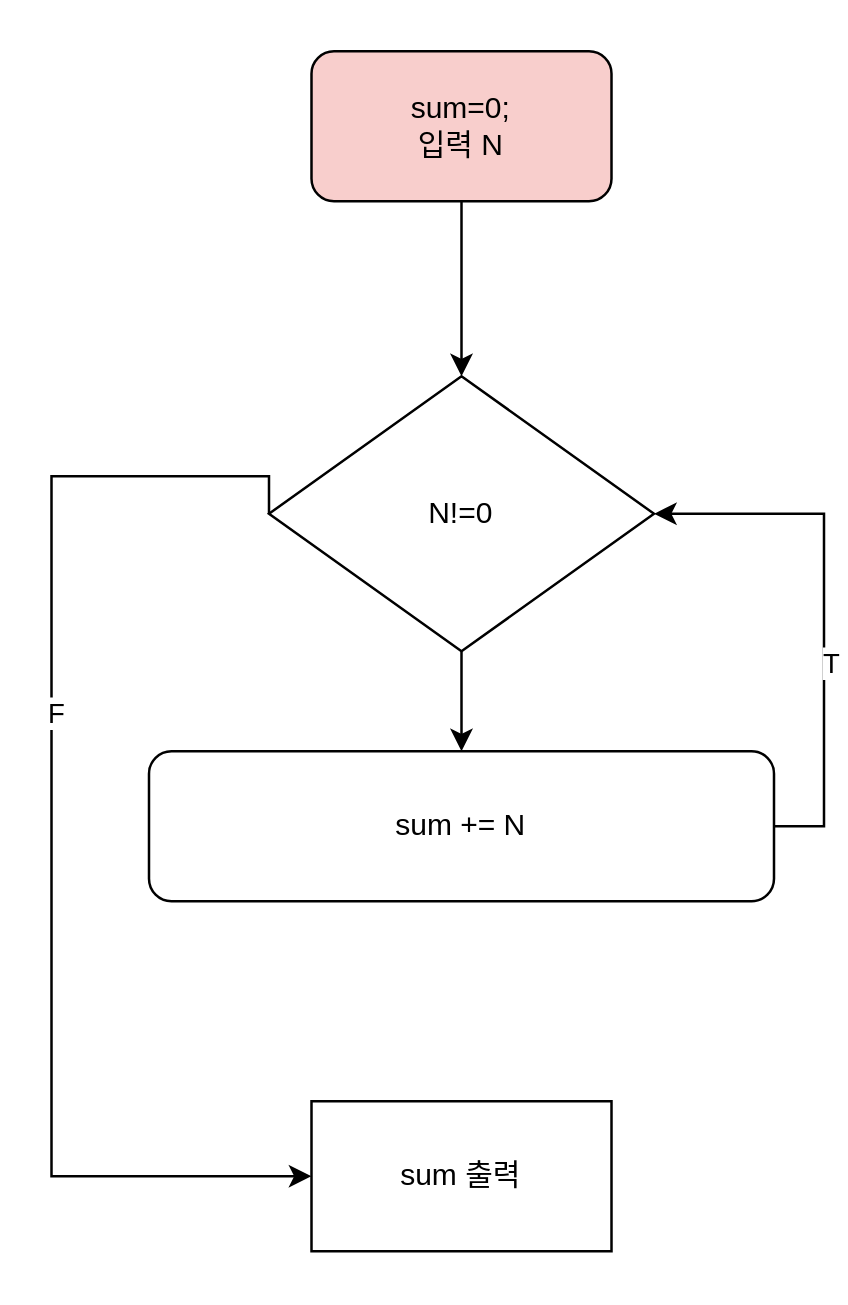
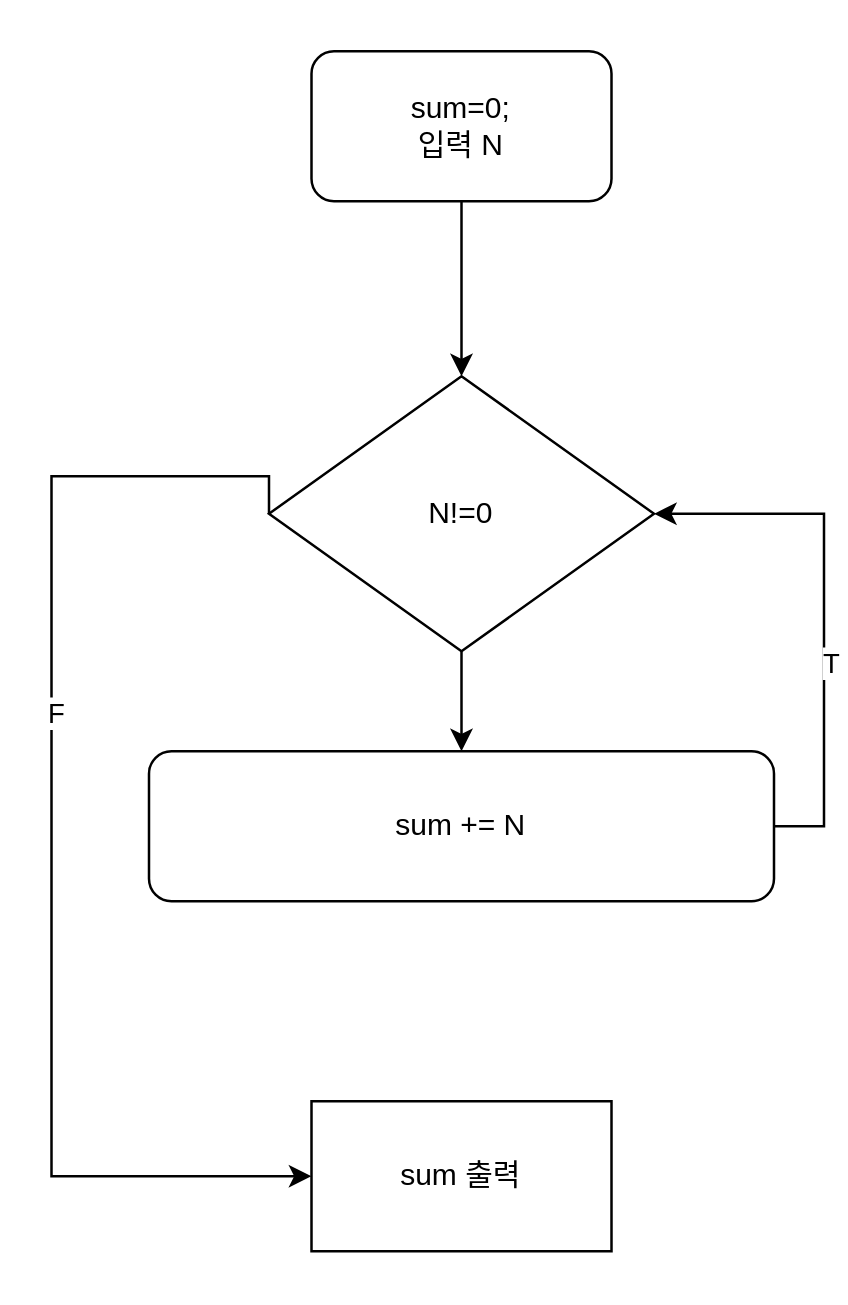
(461, 126) -> (461, 126)
